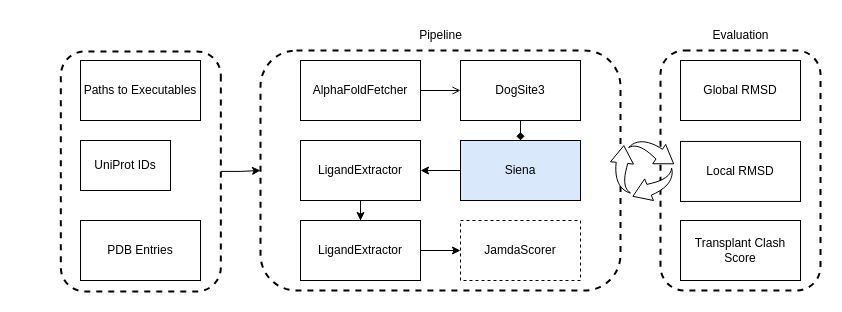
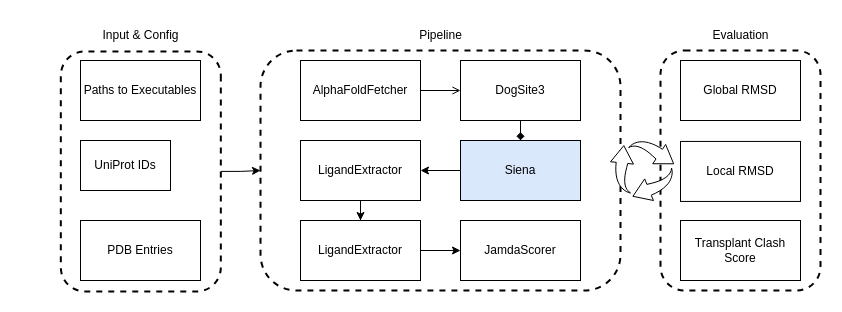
none -> (141, 36)
(521, 251) -> (521, 251)
